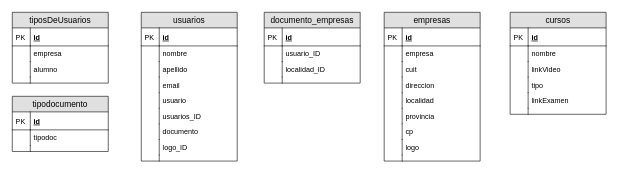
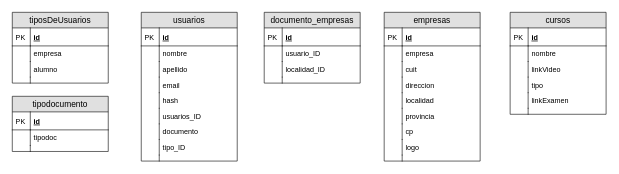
(176, 101) -> (171, 101)
(176, 148) -> (176, 148)
